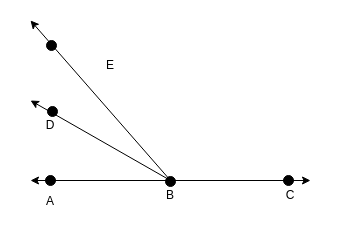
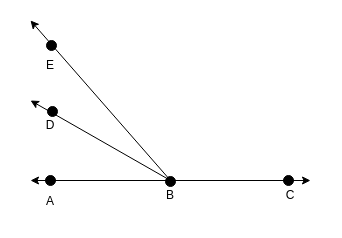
(111, 66) -> (51, 66)
